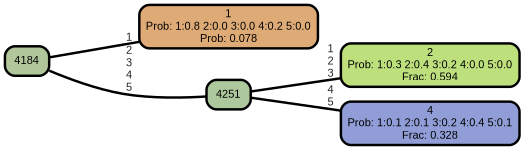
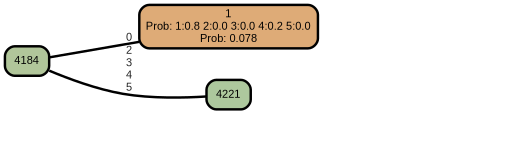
(128, 38) -> (128, 38)
(430, 65) -> none
(229, 95) -> (229, 95)
(430, 123) -> none
